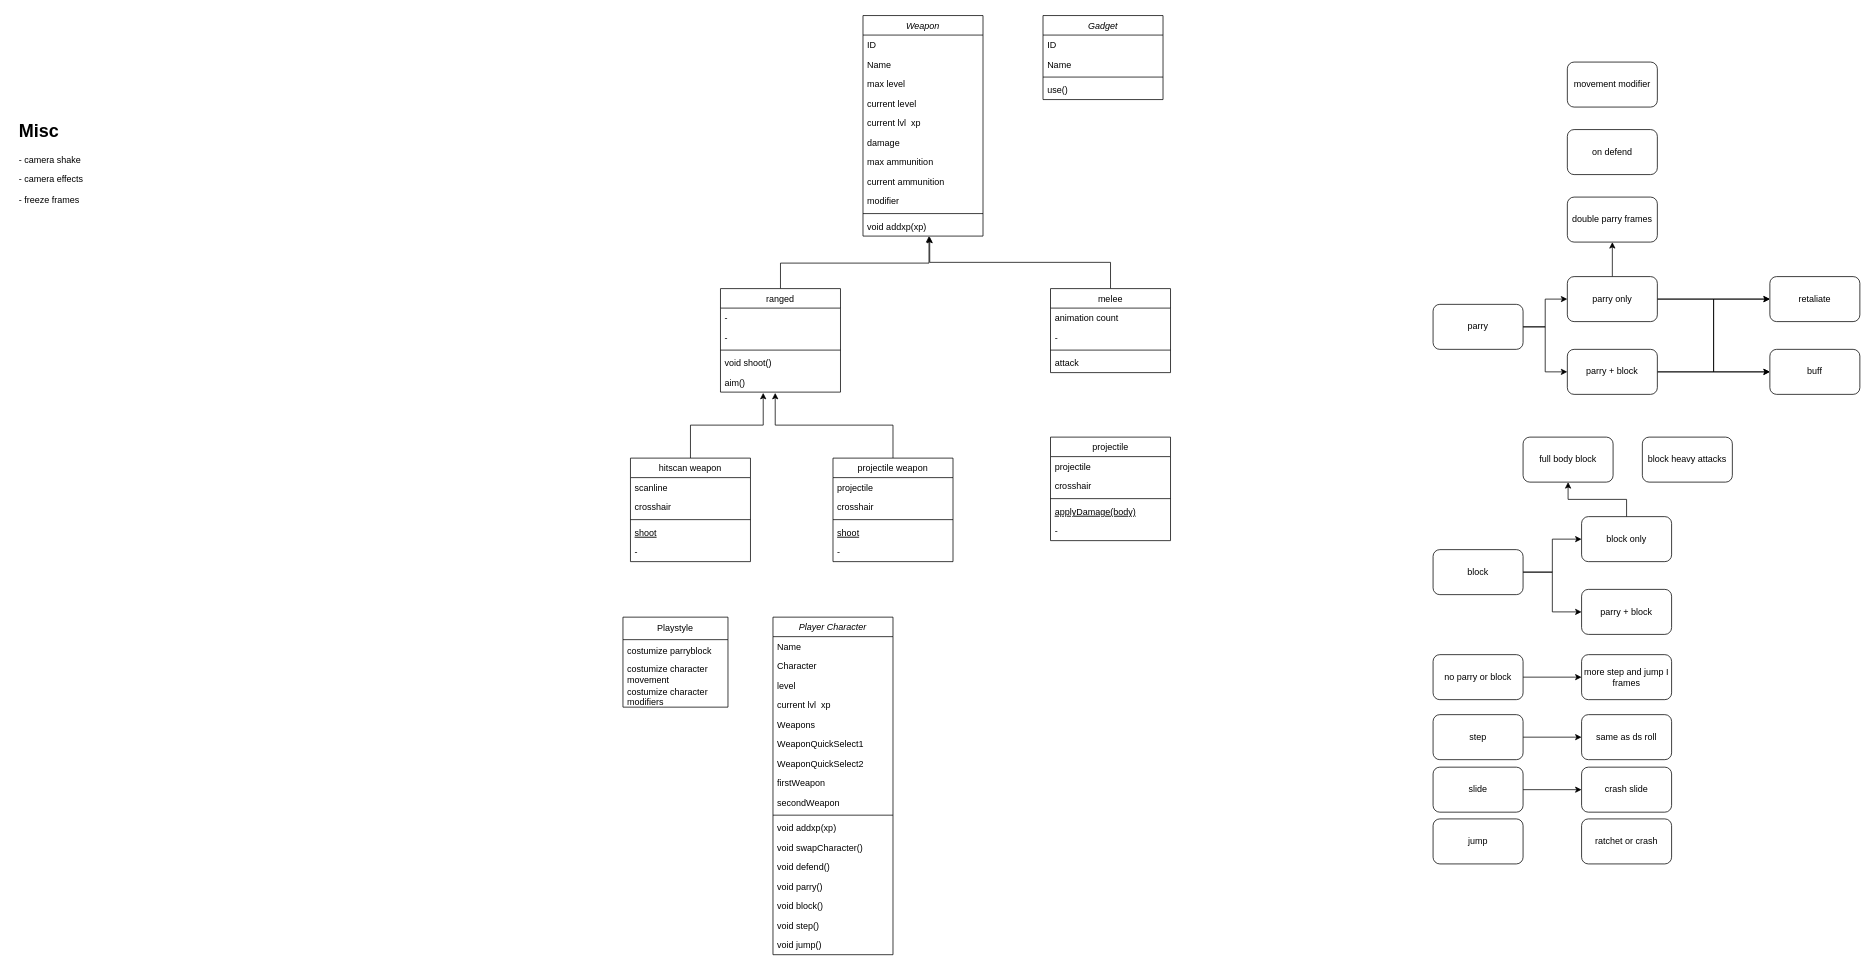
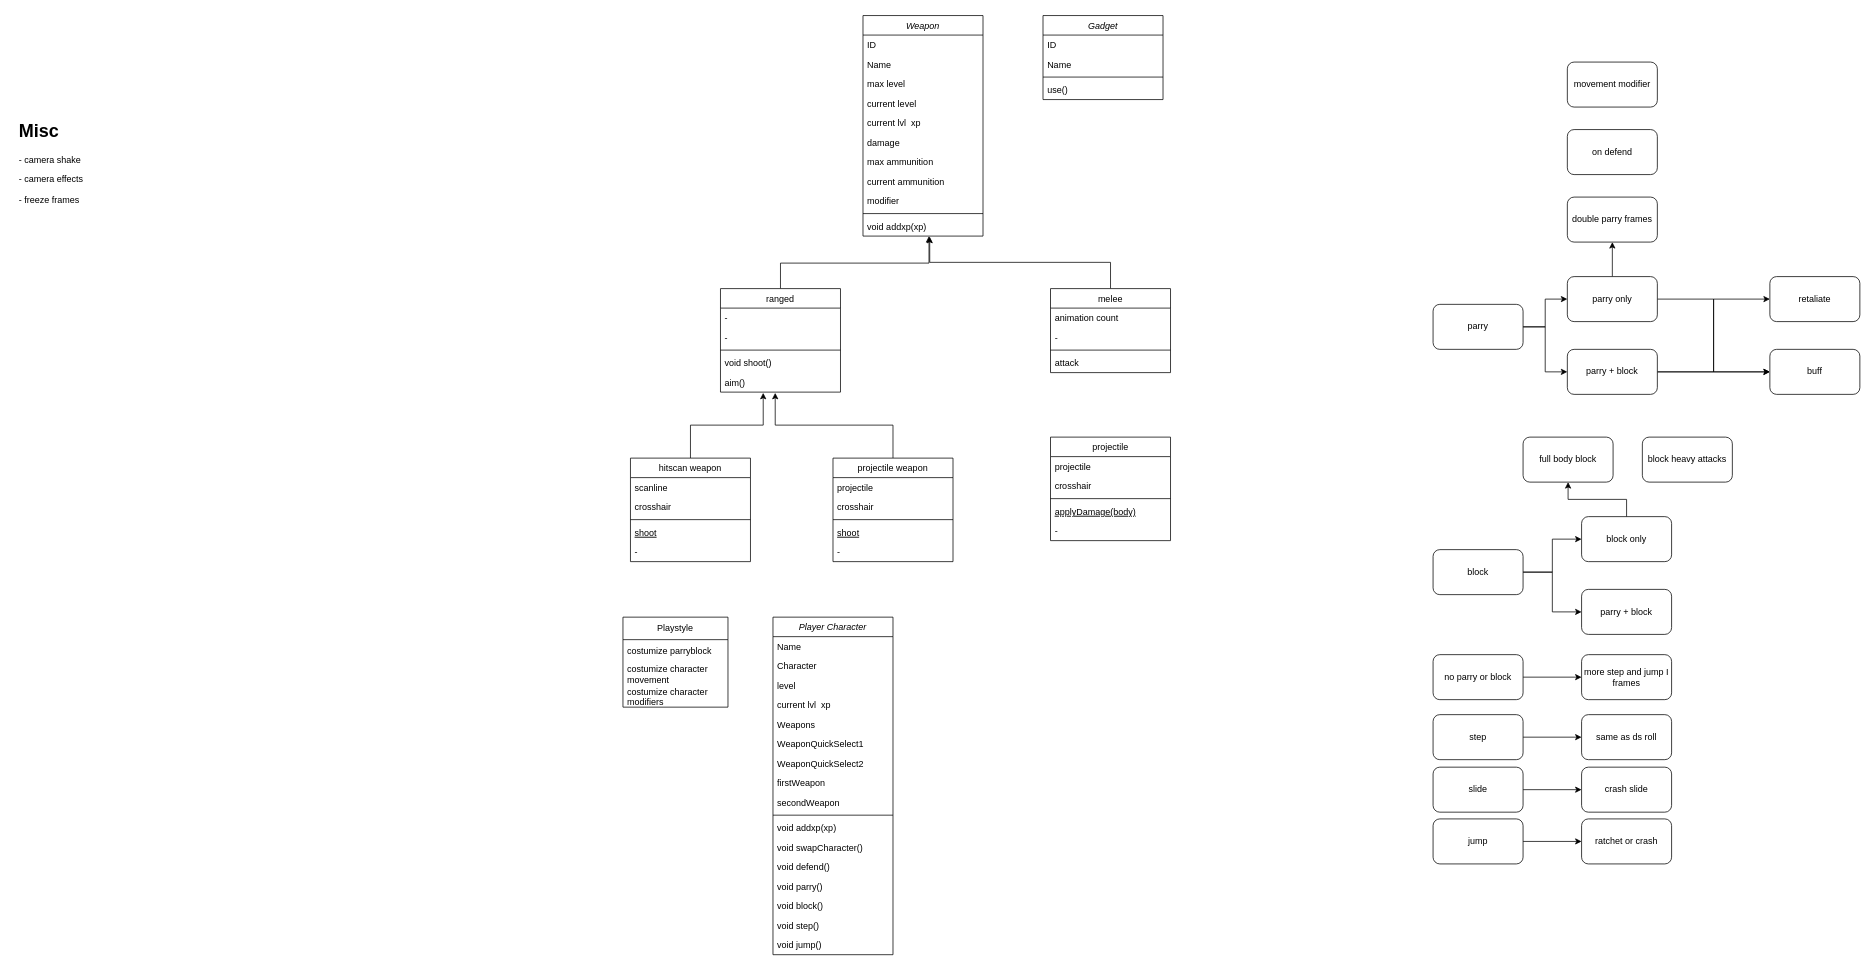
(1765, 299) -> none
none -> (1549, 841)
